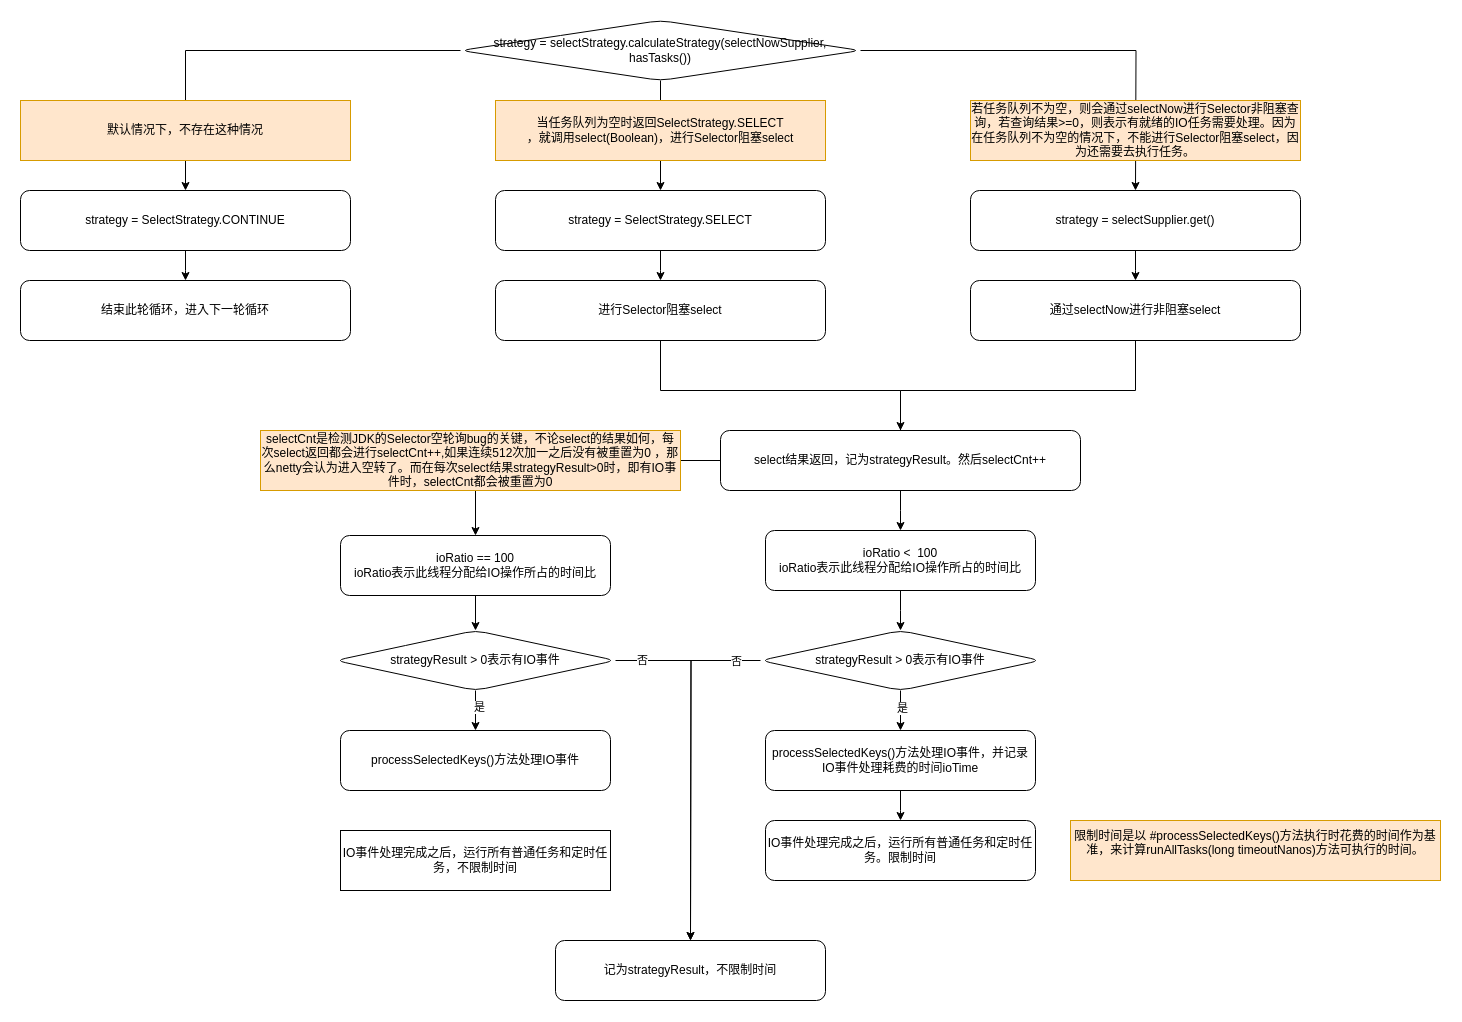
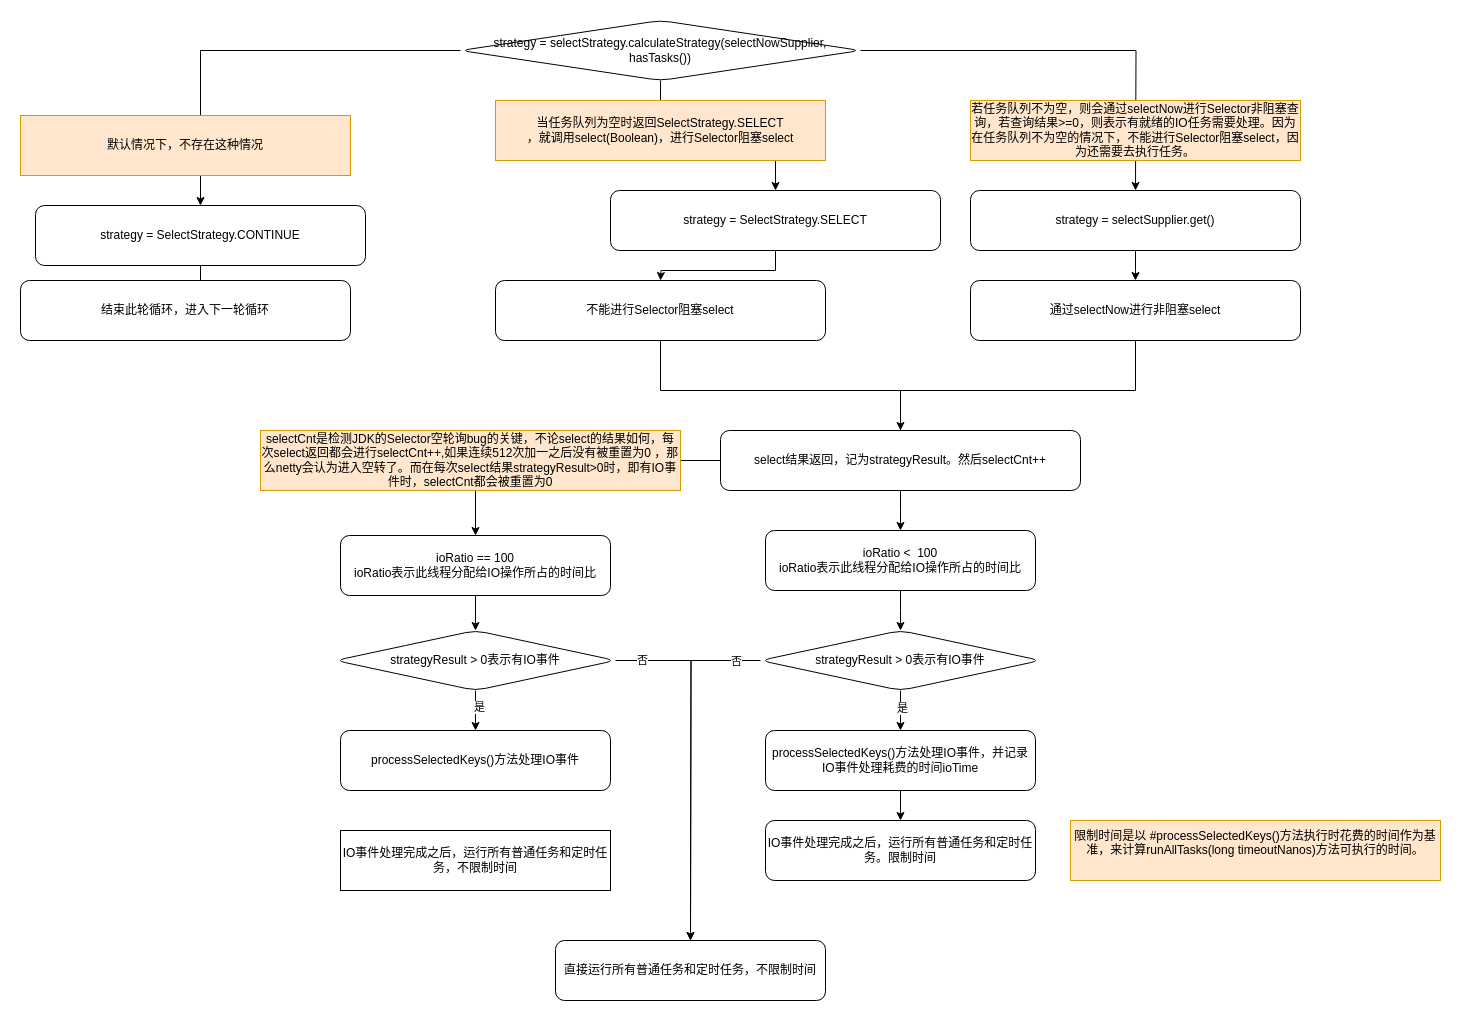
(186, 131) -> (186, 146)
(186, 221) -> (201, 236)
(661, 221) -> (776, 221)
(661, 311) -> (661, 311)
(691, 971) -> (691, 971)
